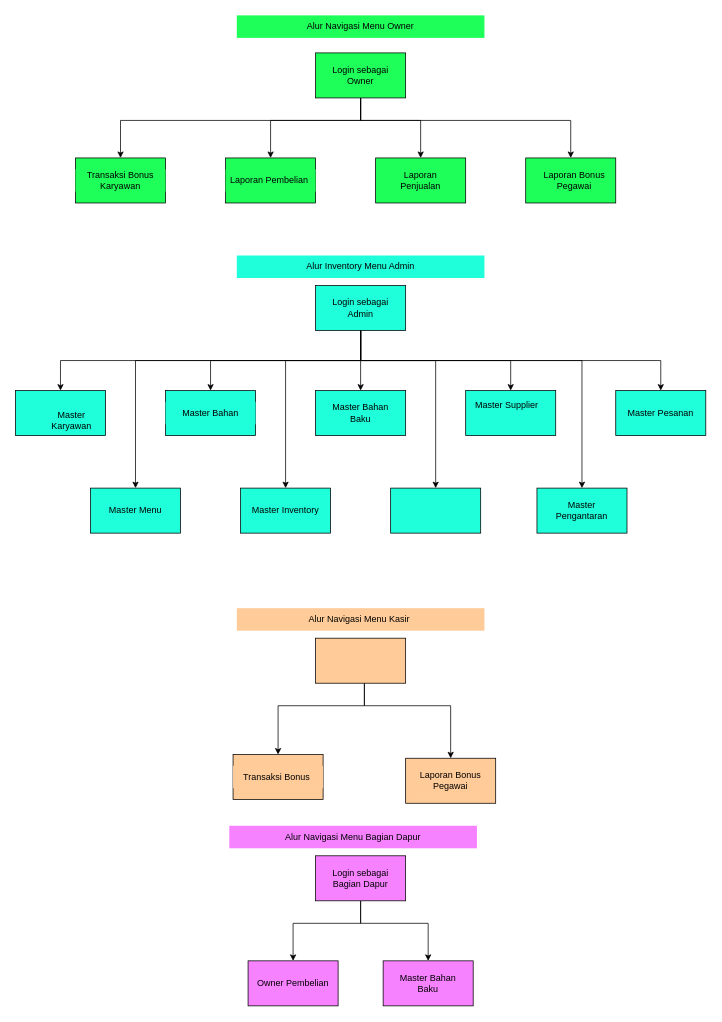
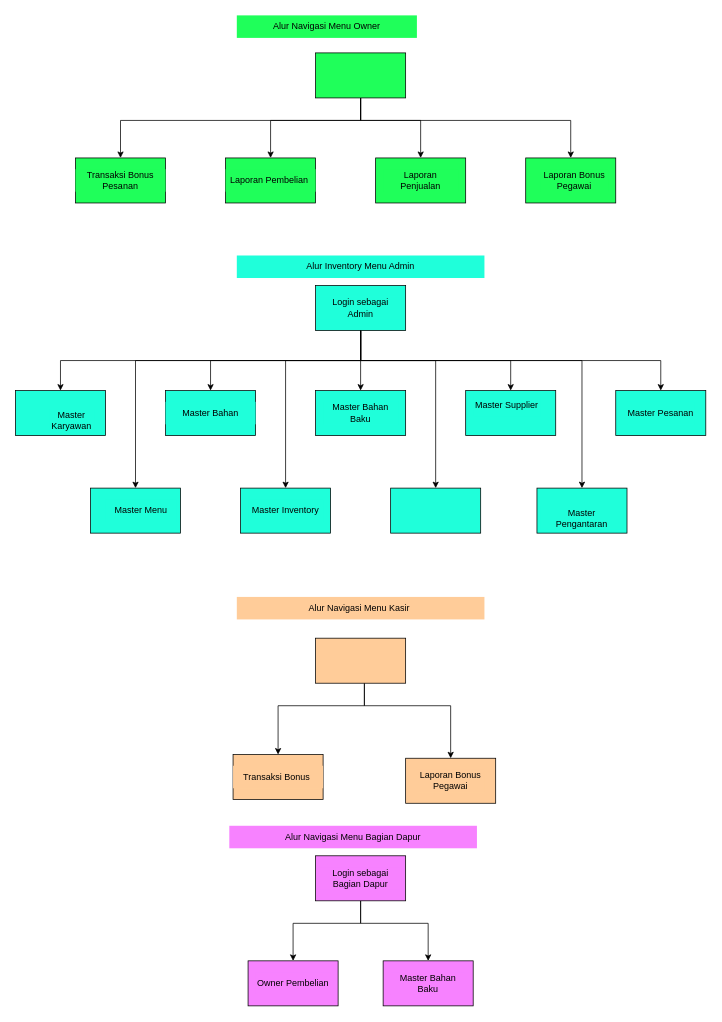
(360, 27) -> (327, 27)
(360, 75) -> none
(120, 180) -> (120, 180)
(135, 510) -> (141, 510)
(582, 510) -> (582, 518)
(360, 619) -> (360, 608)
